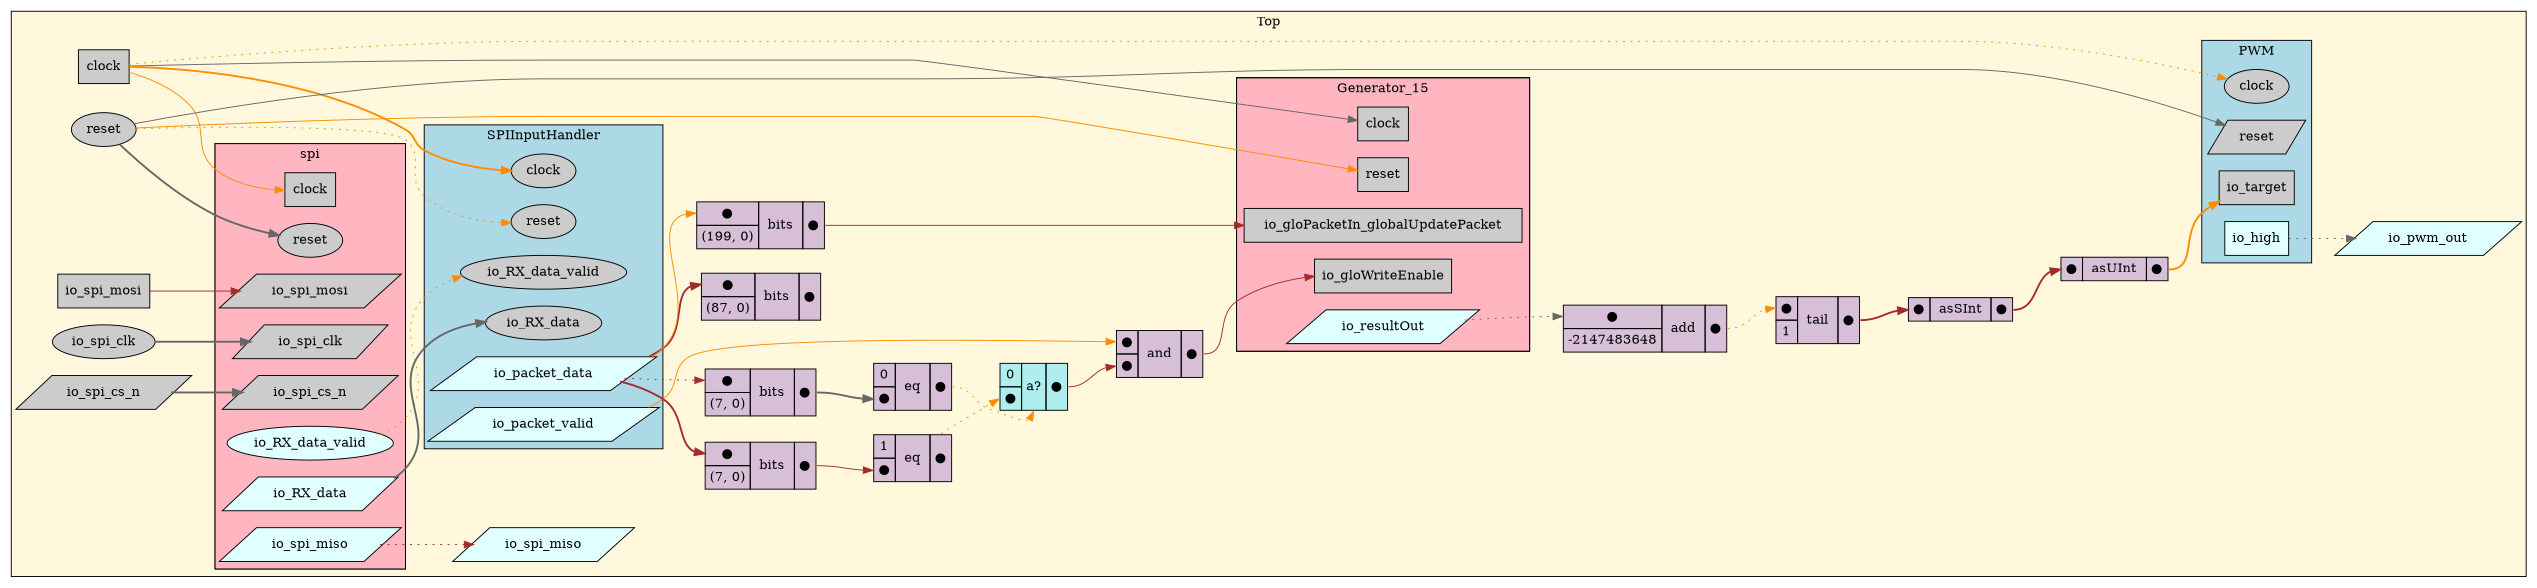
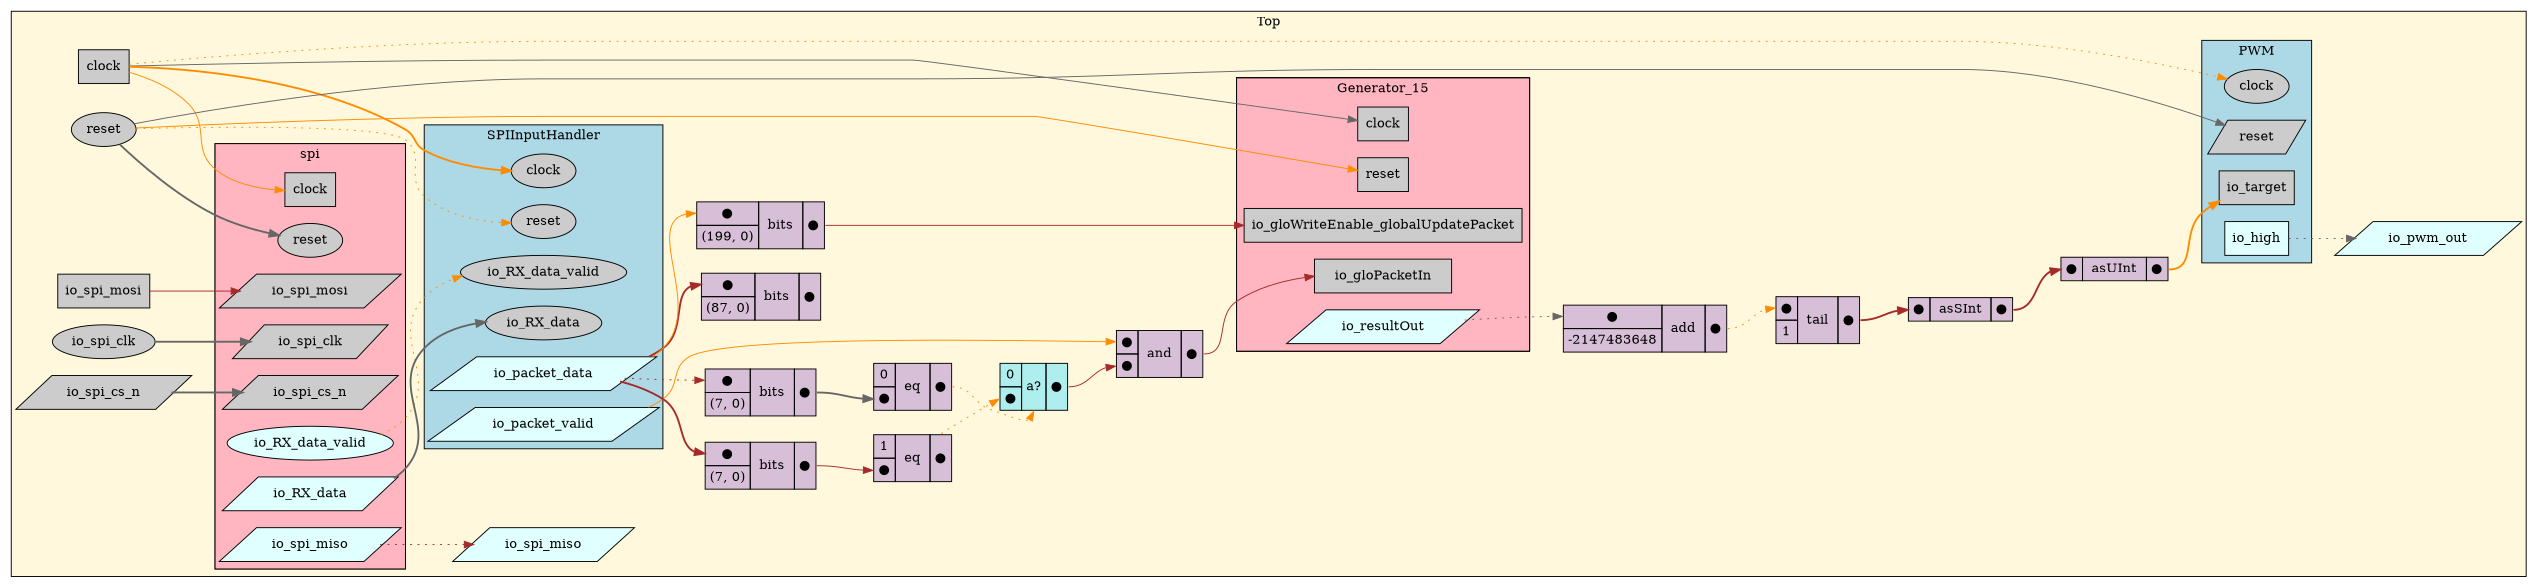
(1383, 225) -> (1383, 225)
(1383, 276) -> (1383, 276)
